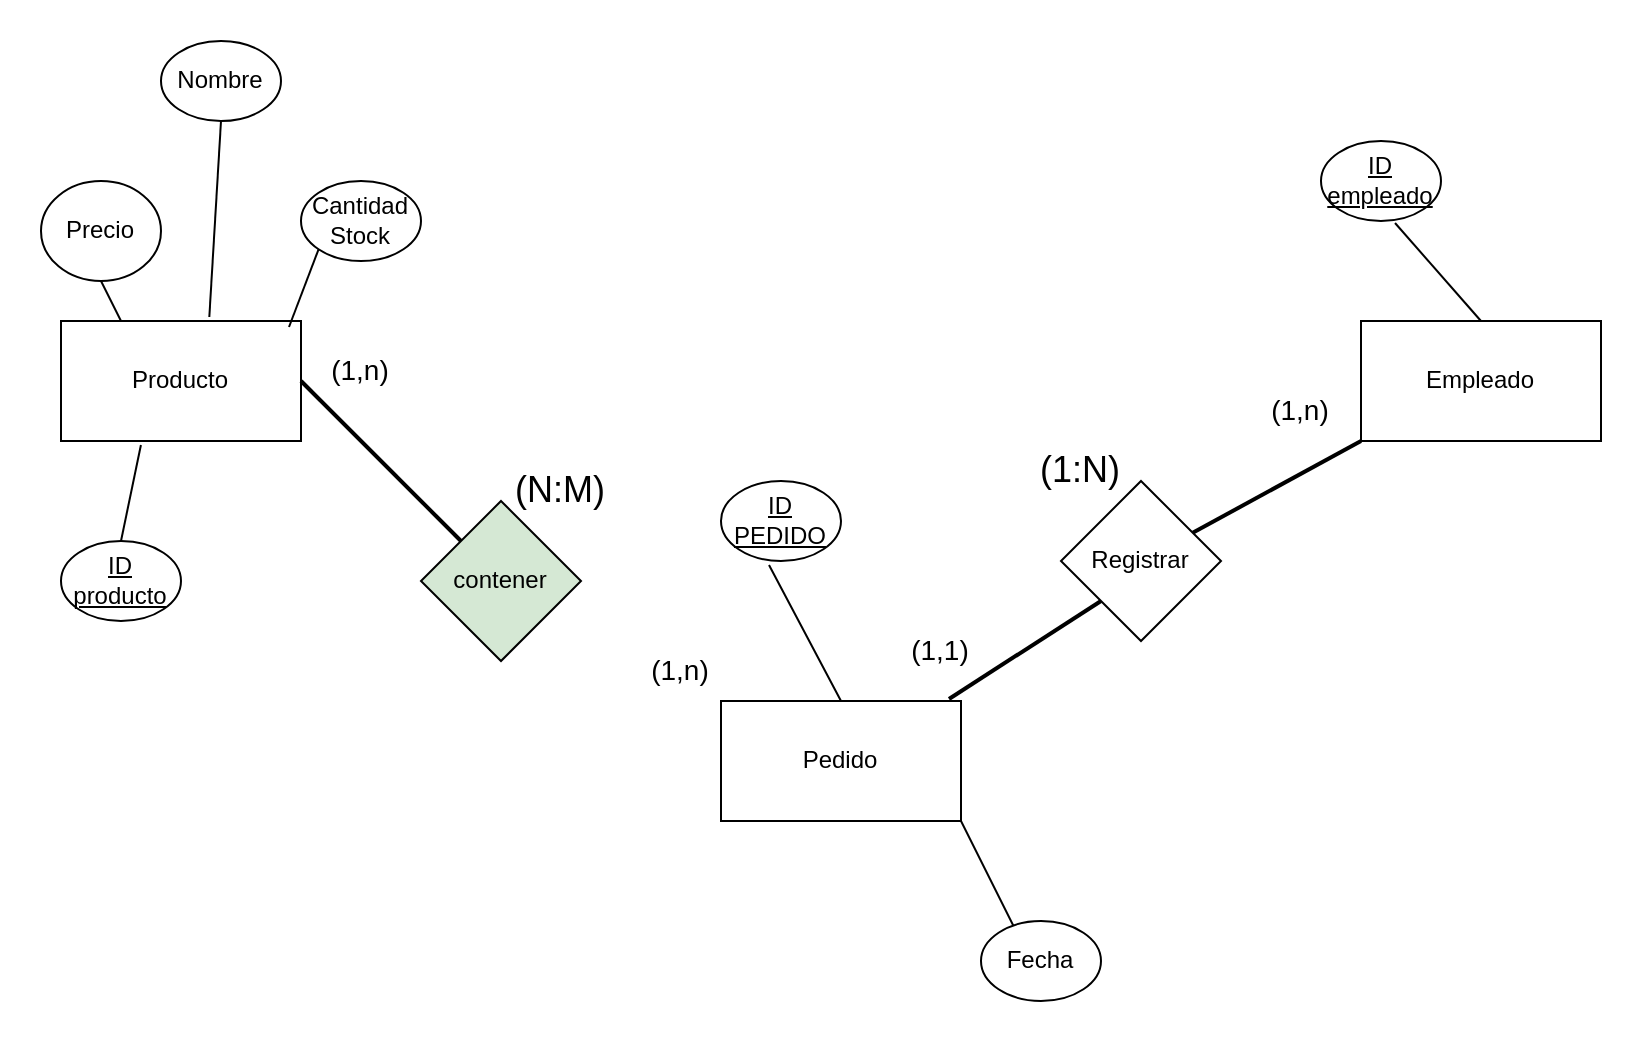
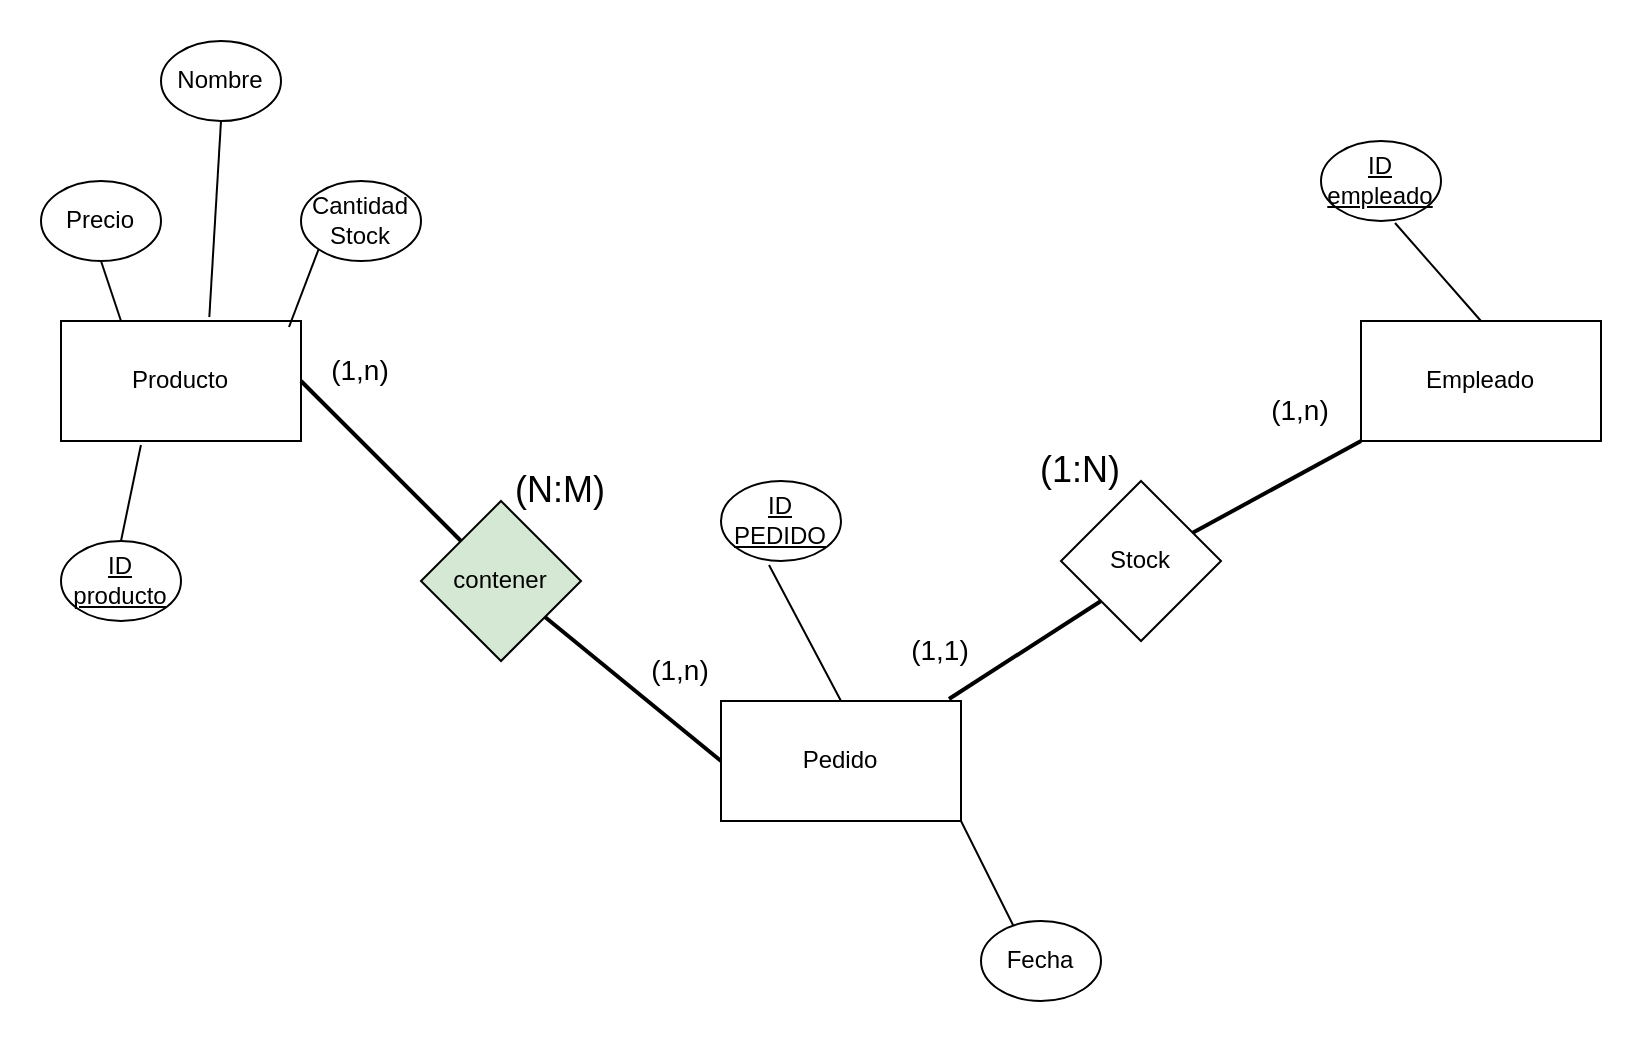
(101, 231) -> (101, 221)
(1141, 561) -> (1141, 561)
none -> (633, 689)
